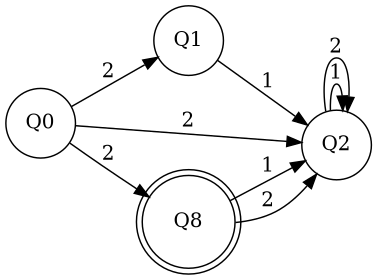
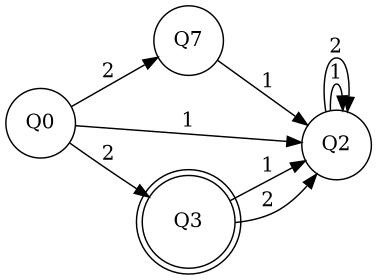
(189, 41) -> (189, 41)
(189, 121) -> (189, 121)
(189, 222) -> (189, 222)
